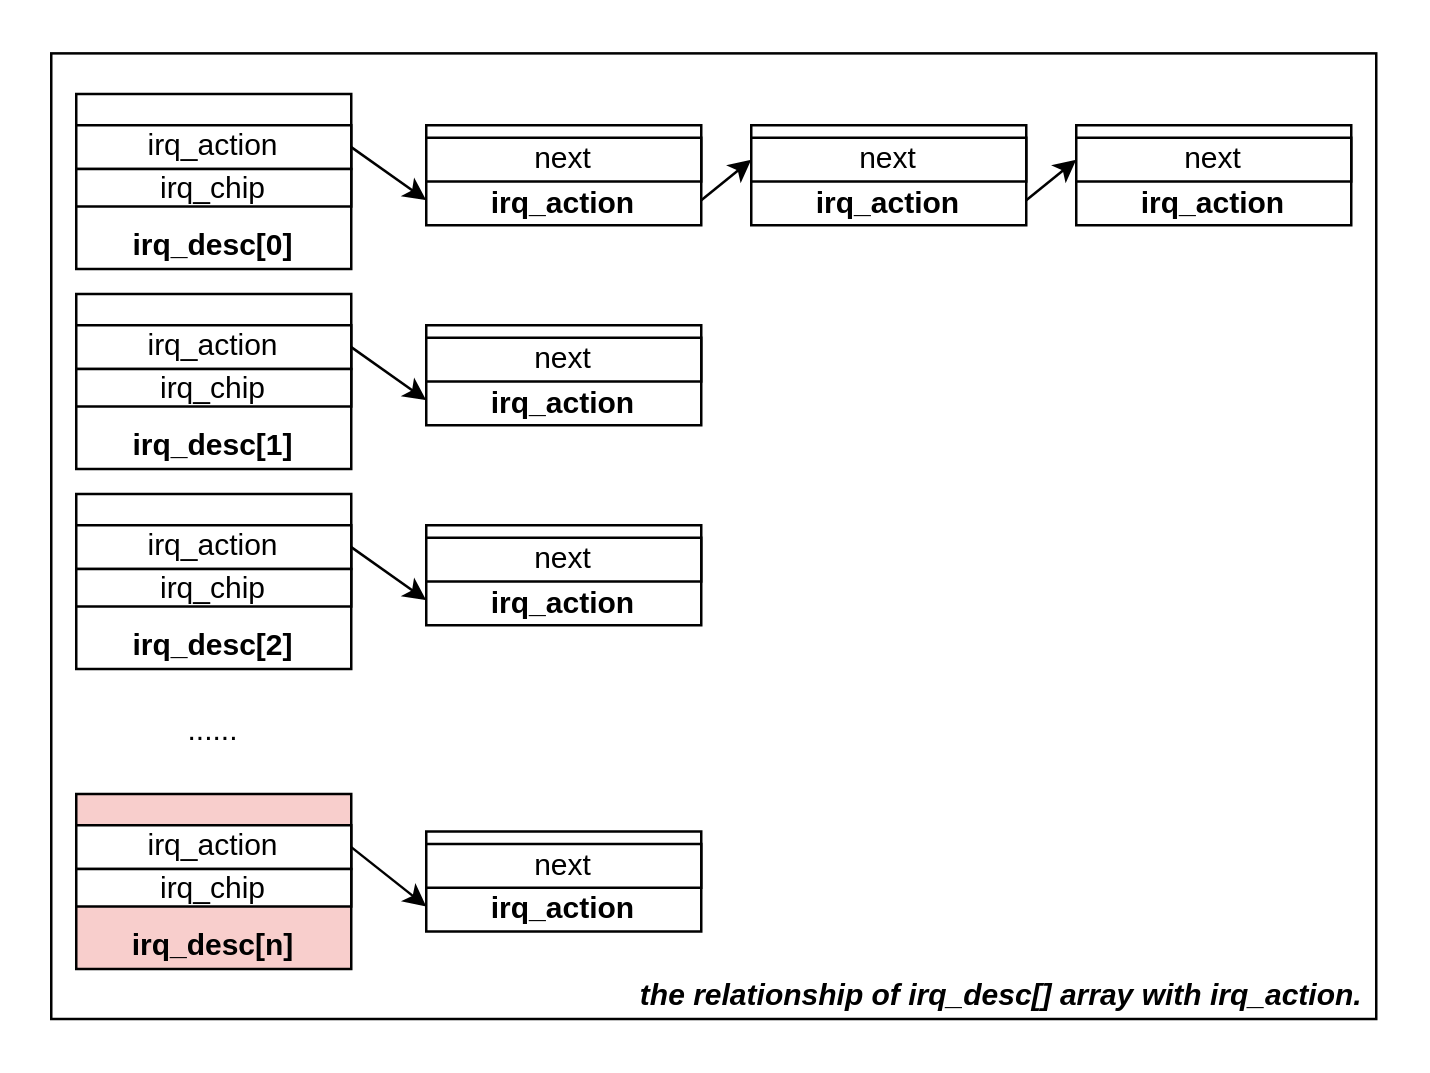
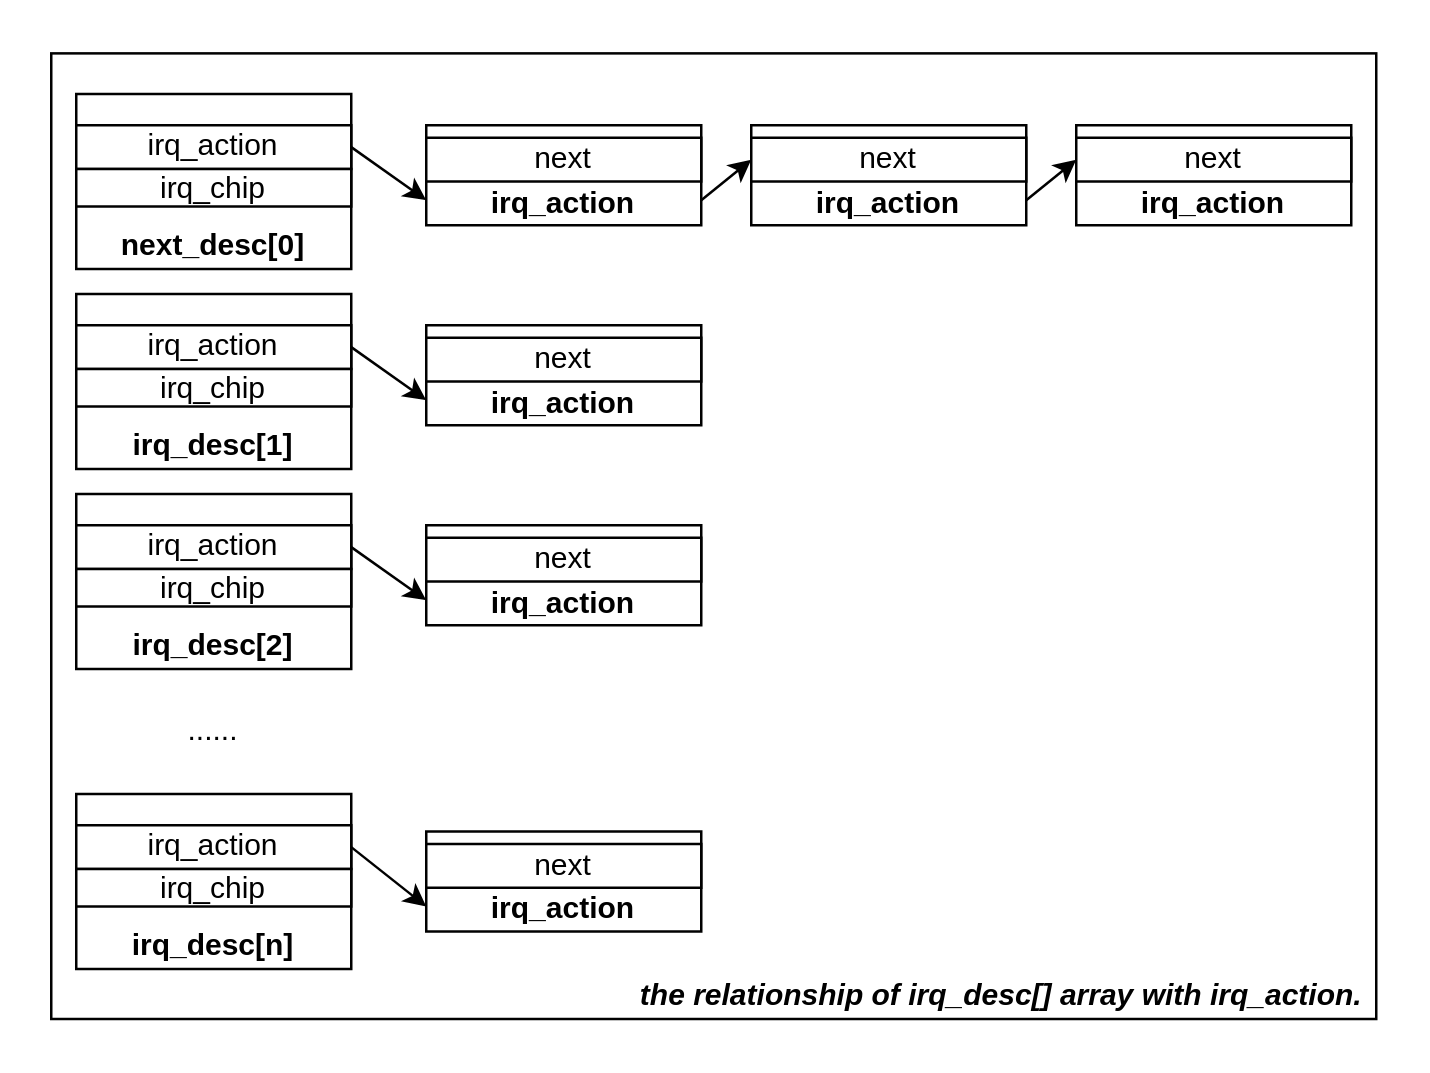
(214, 243) -> (214, 243)
(214, 943) -> (214, 943)
